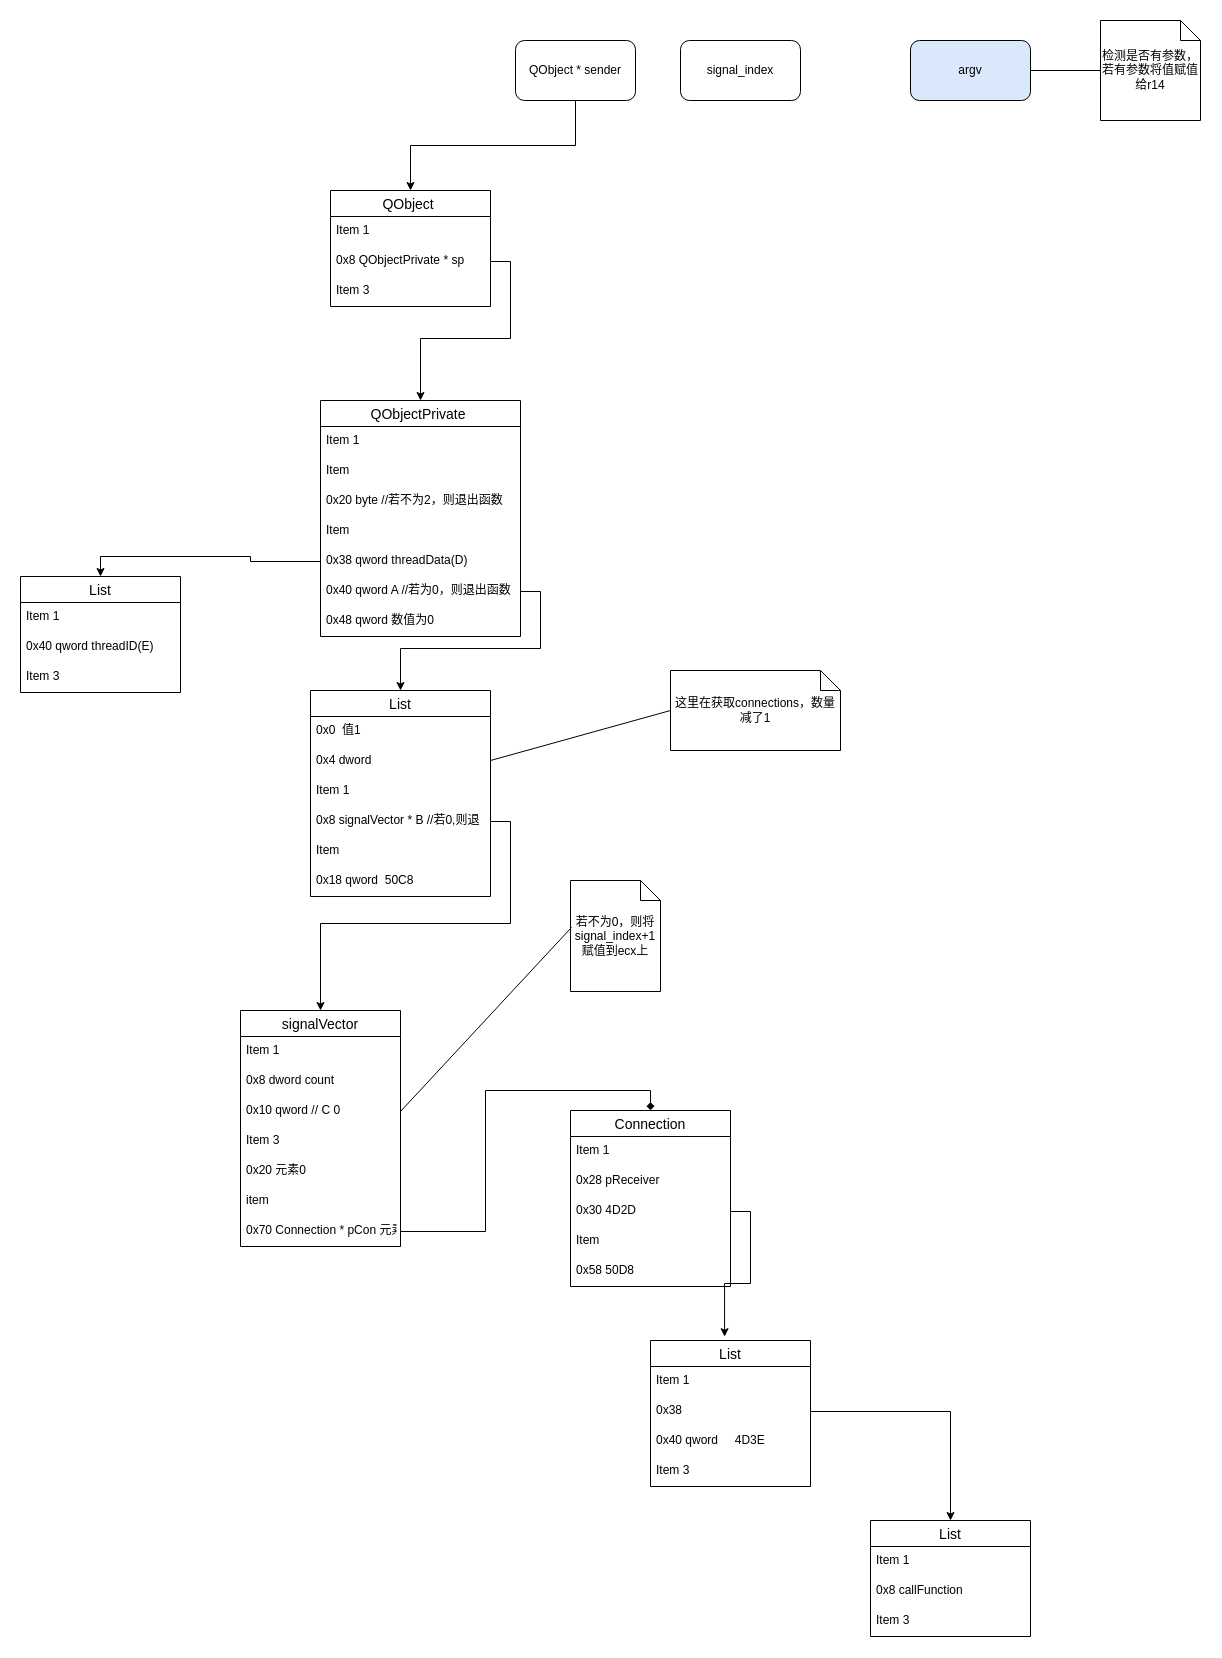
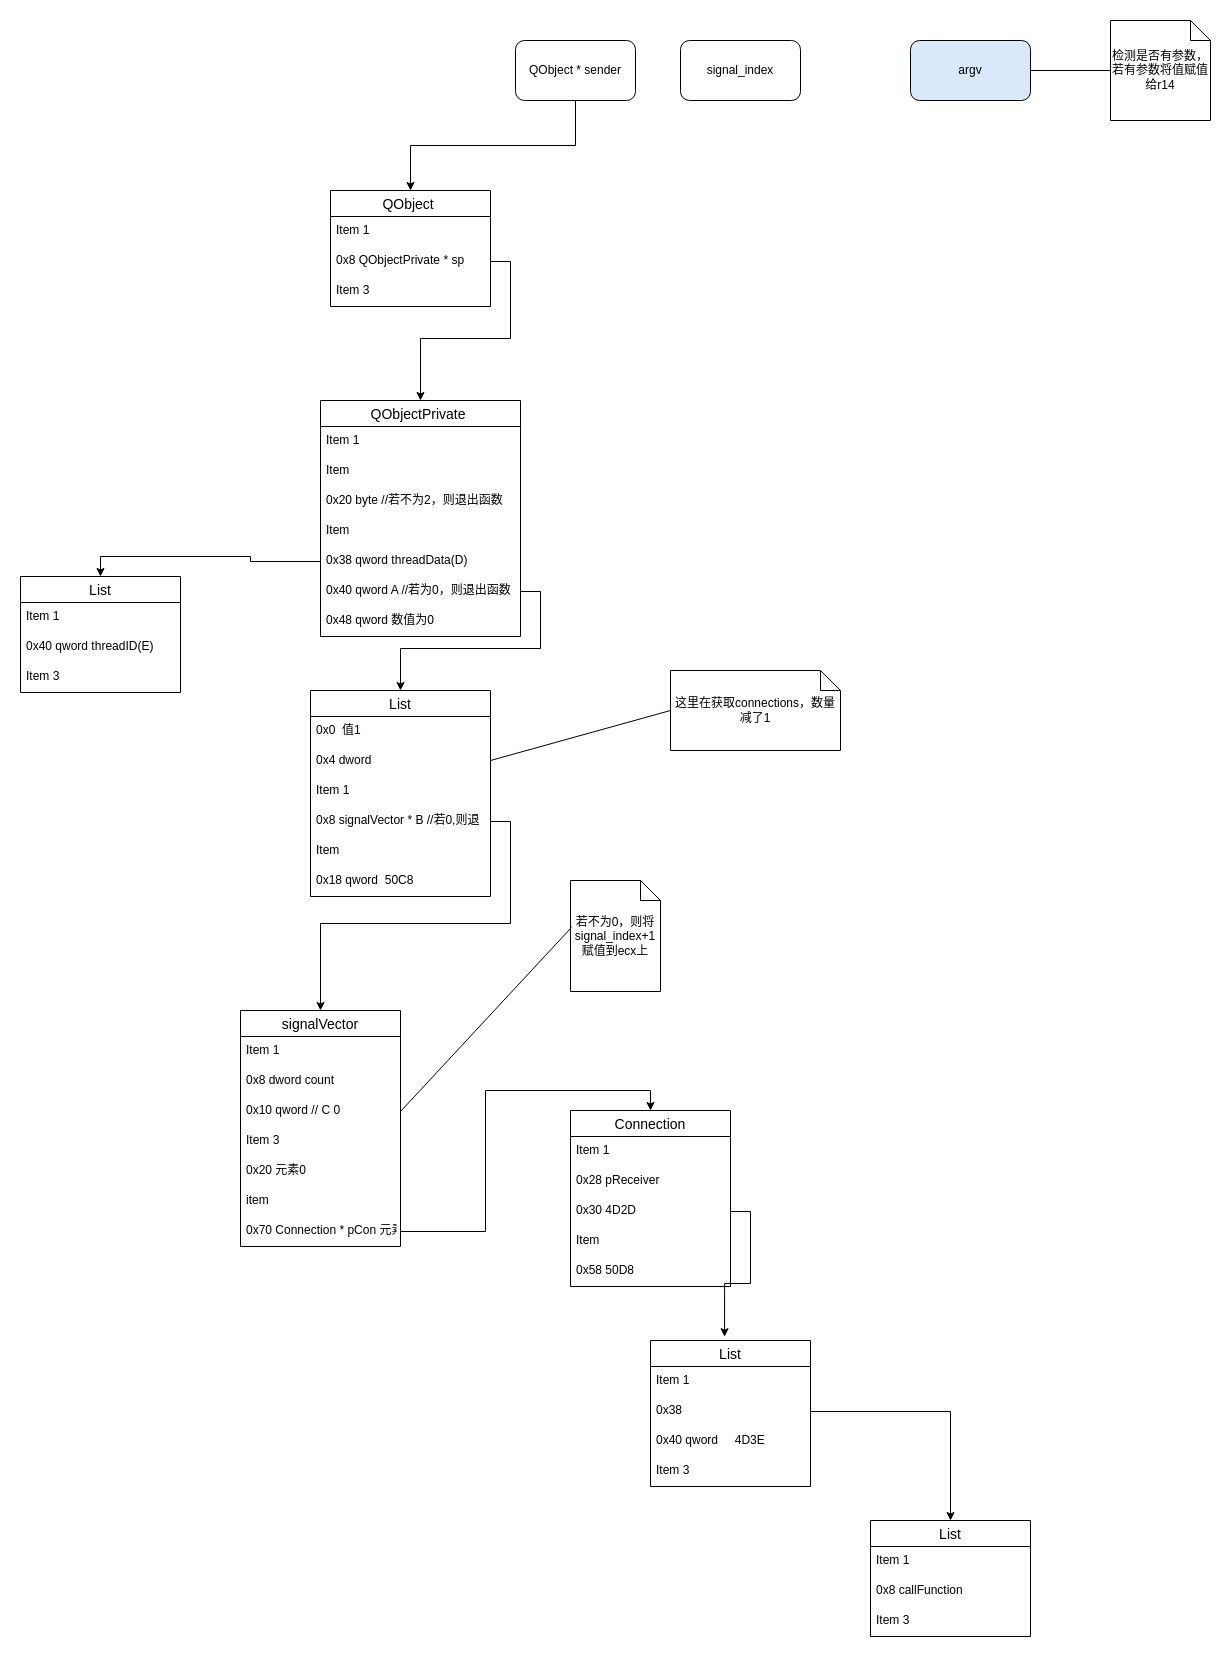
(1151, 71) -> (1161, 71)
(651, 1102) -> (651, 1102)
